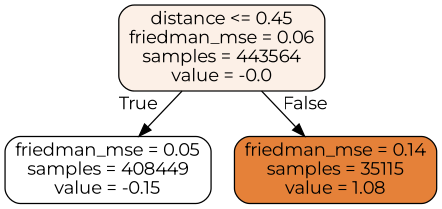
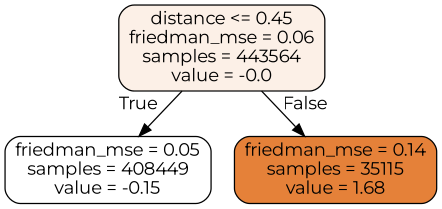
(336, 170) -> (336, 170)
